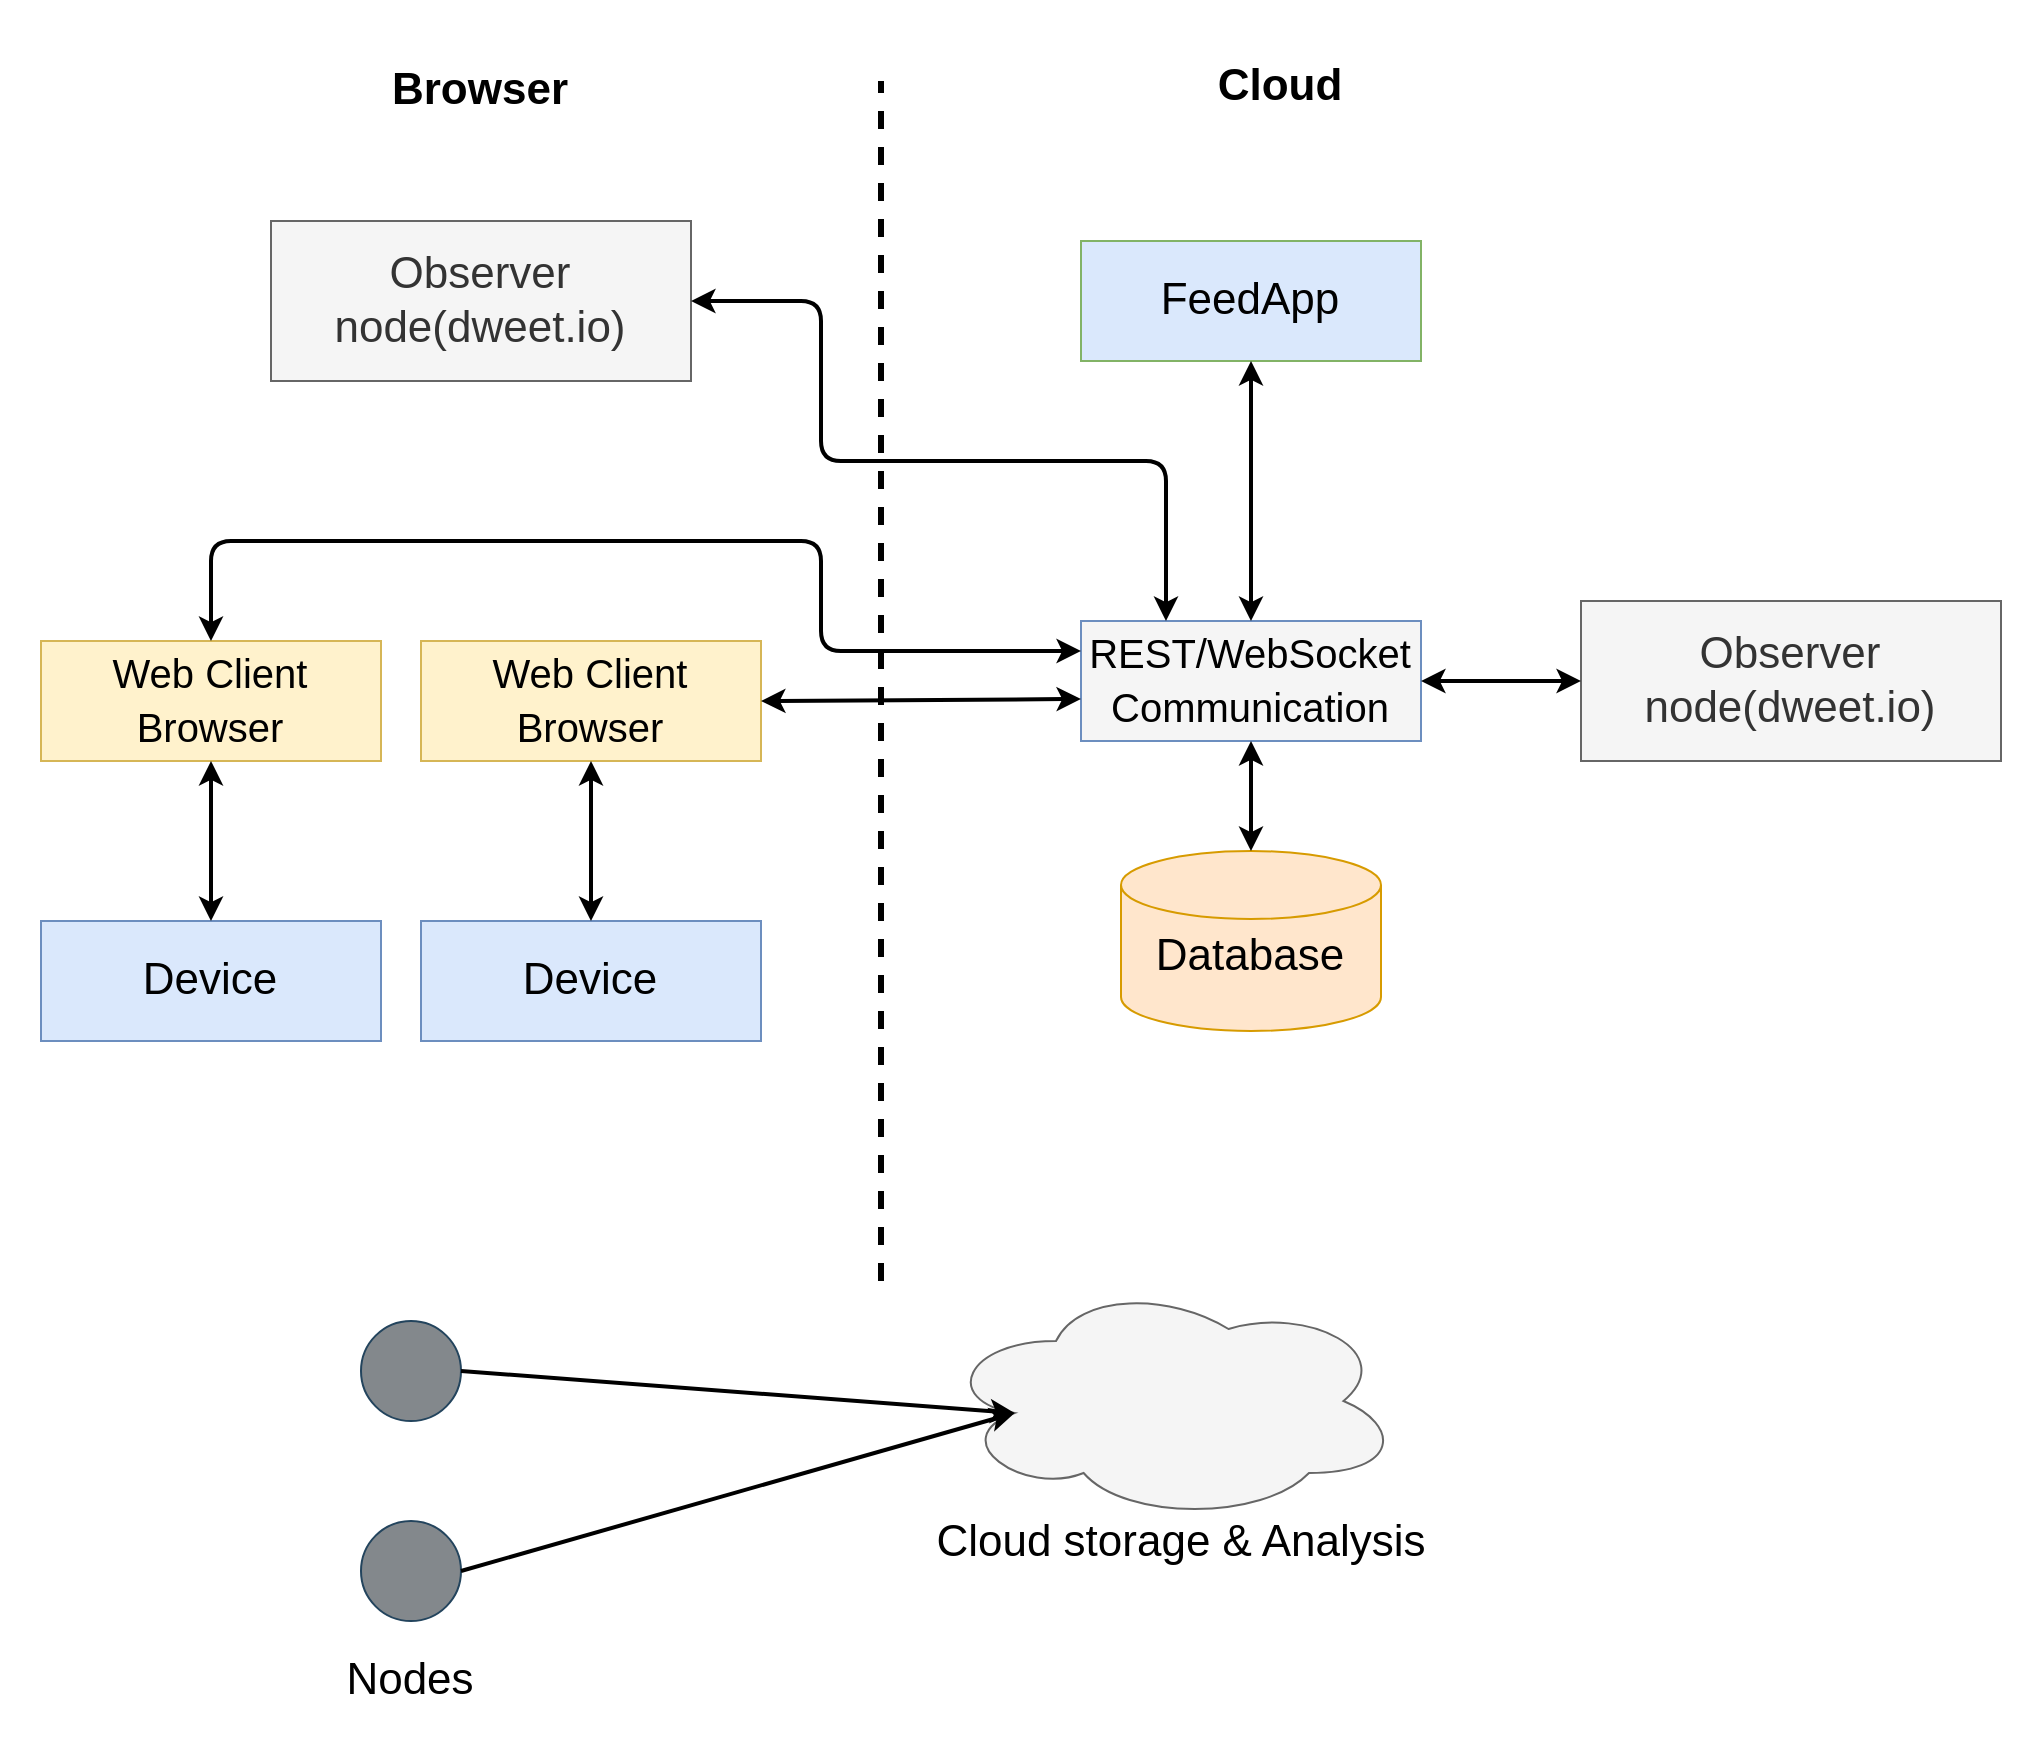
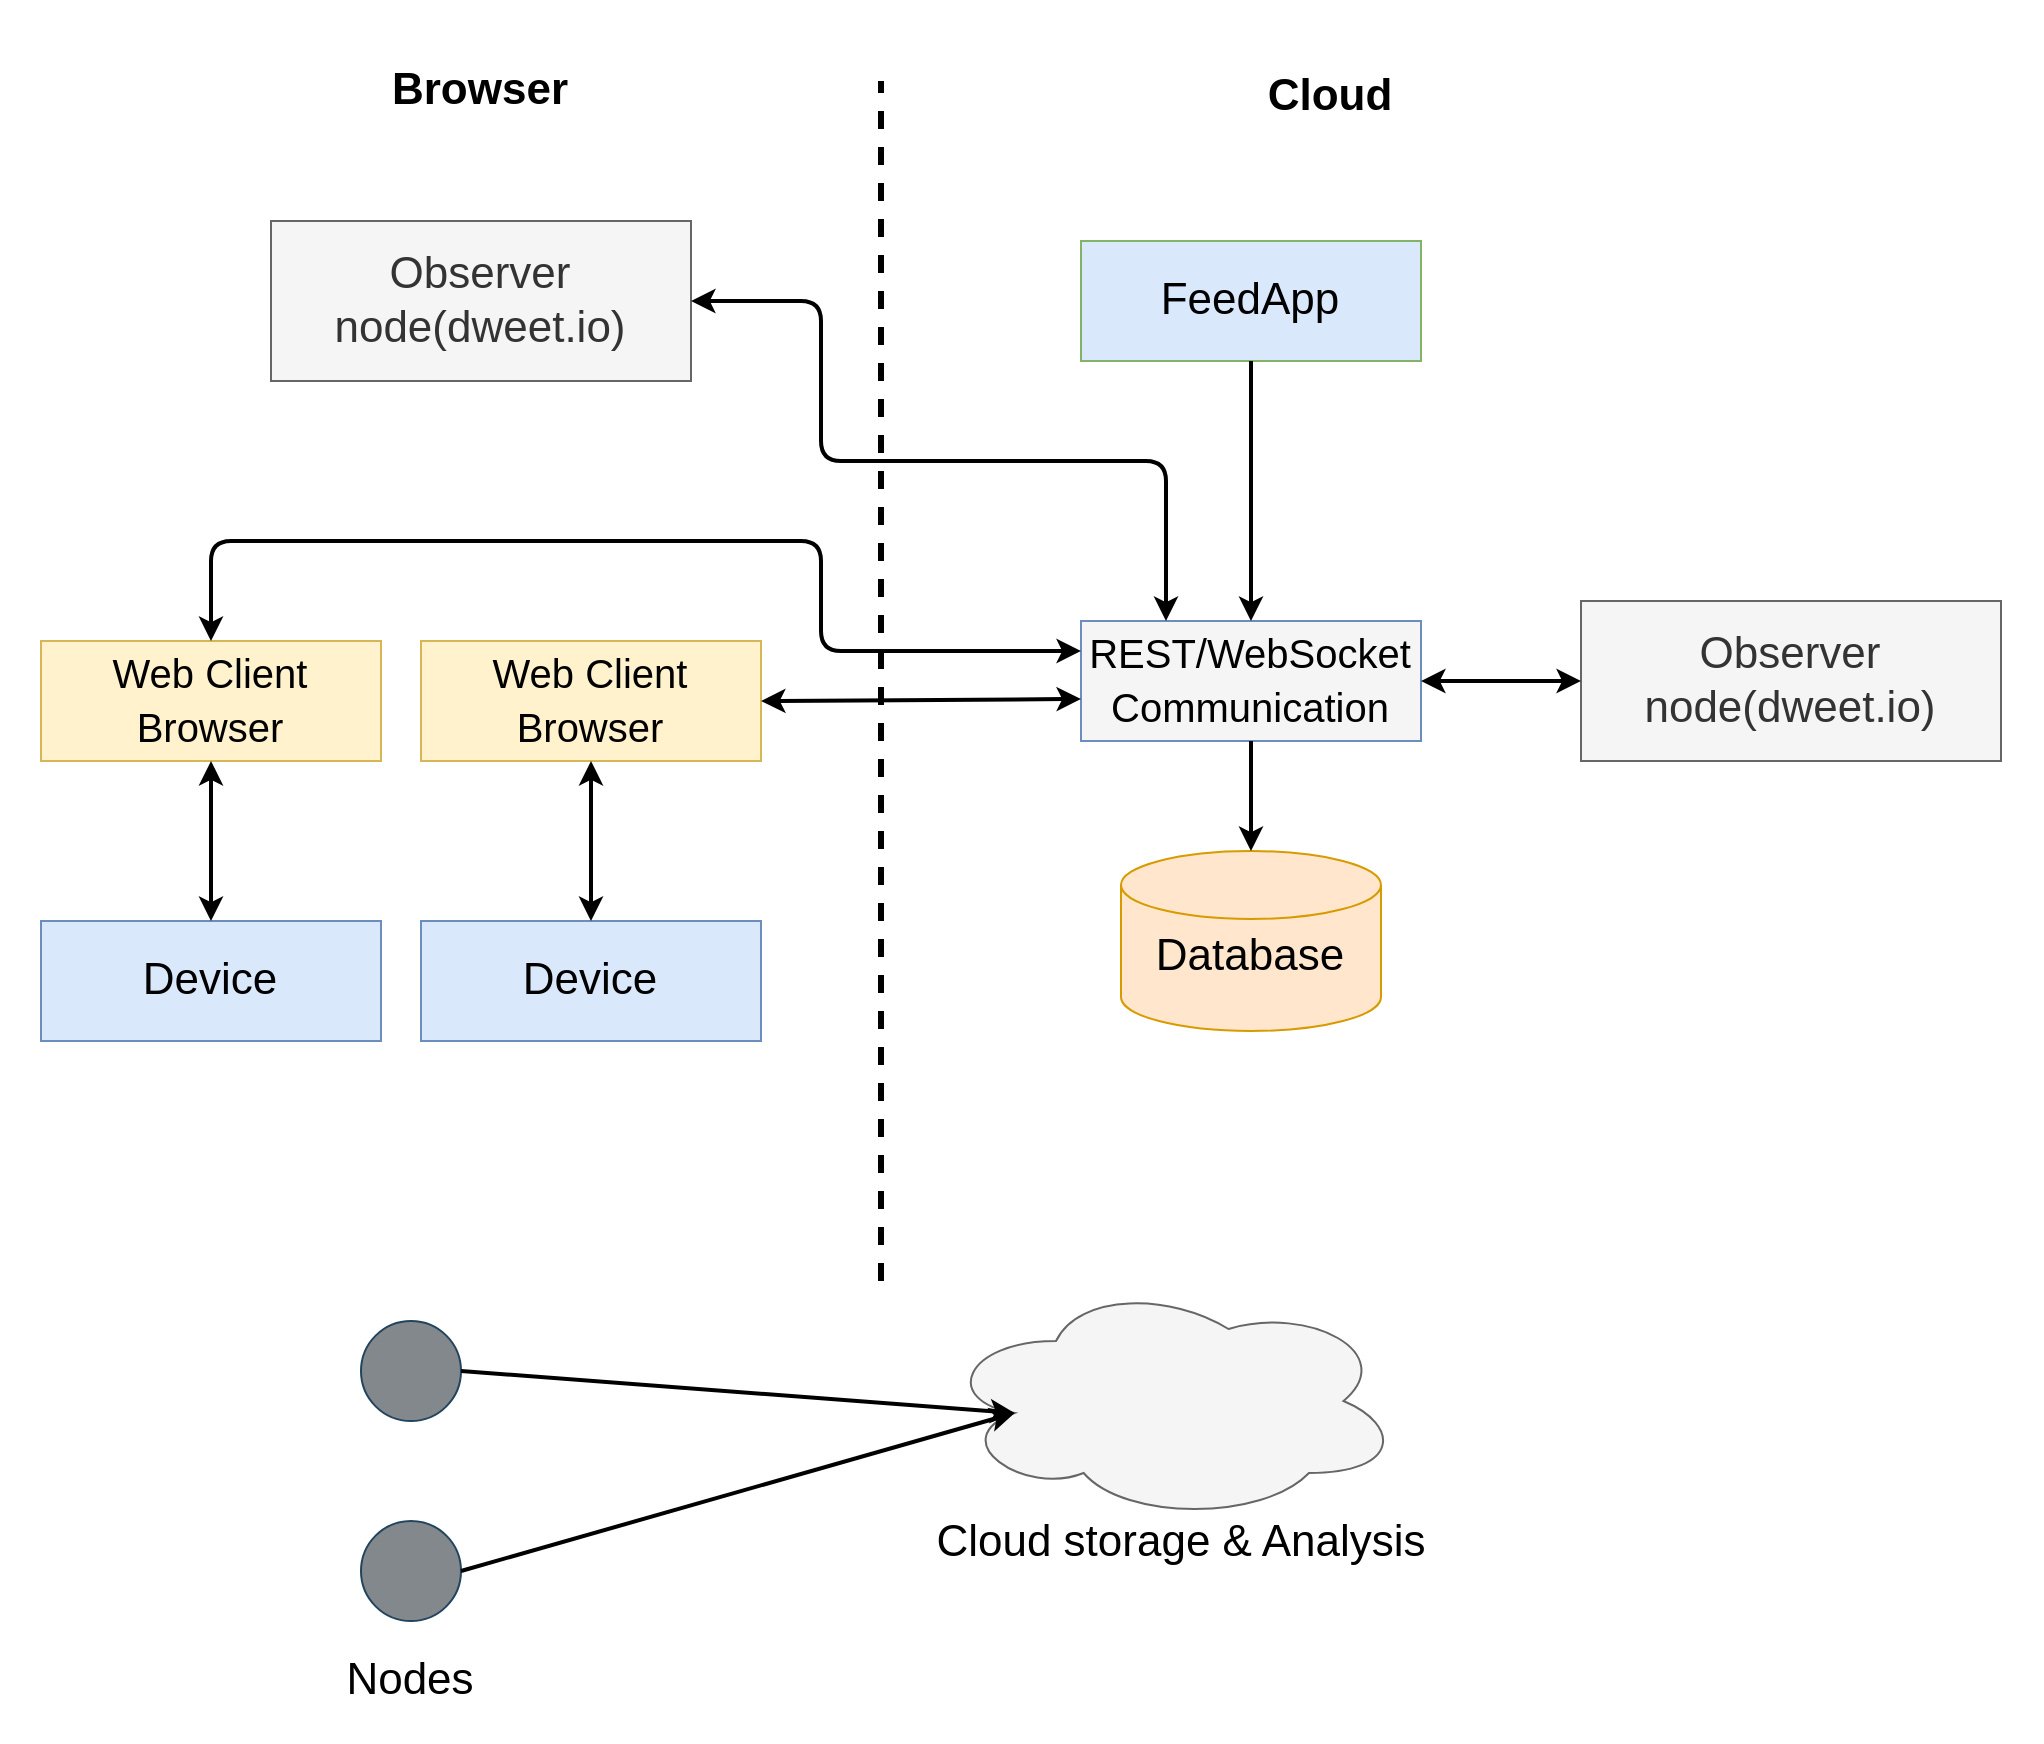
(1281, 86) -> (1331, 96)
(1251, 380) -> (1251, 372)
(1251, 760) -> (1251, 752)
